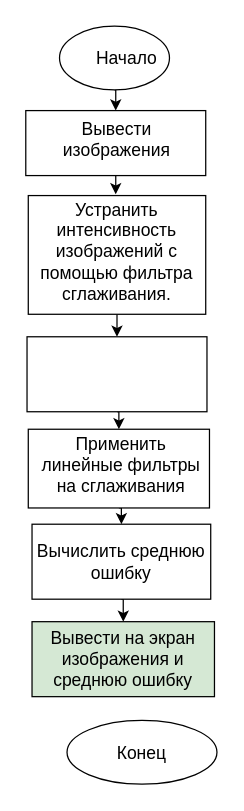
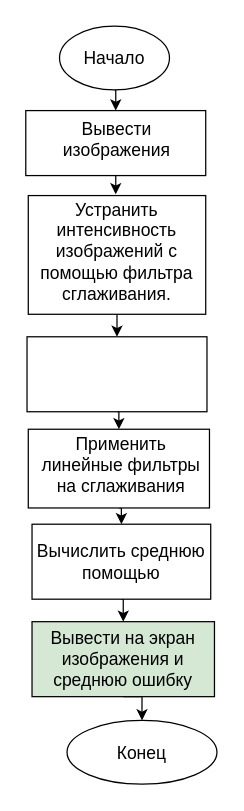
(127, 58) -> (114, 58)
(121, 562) -> (121, 562)
none -> (142, 703)
